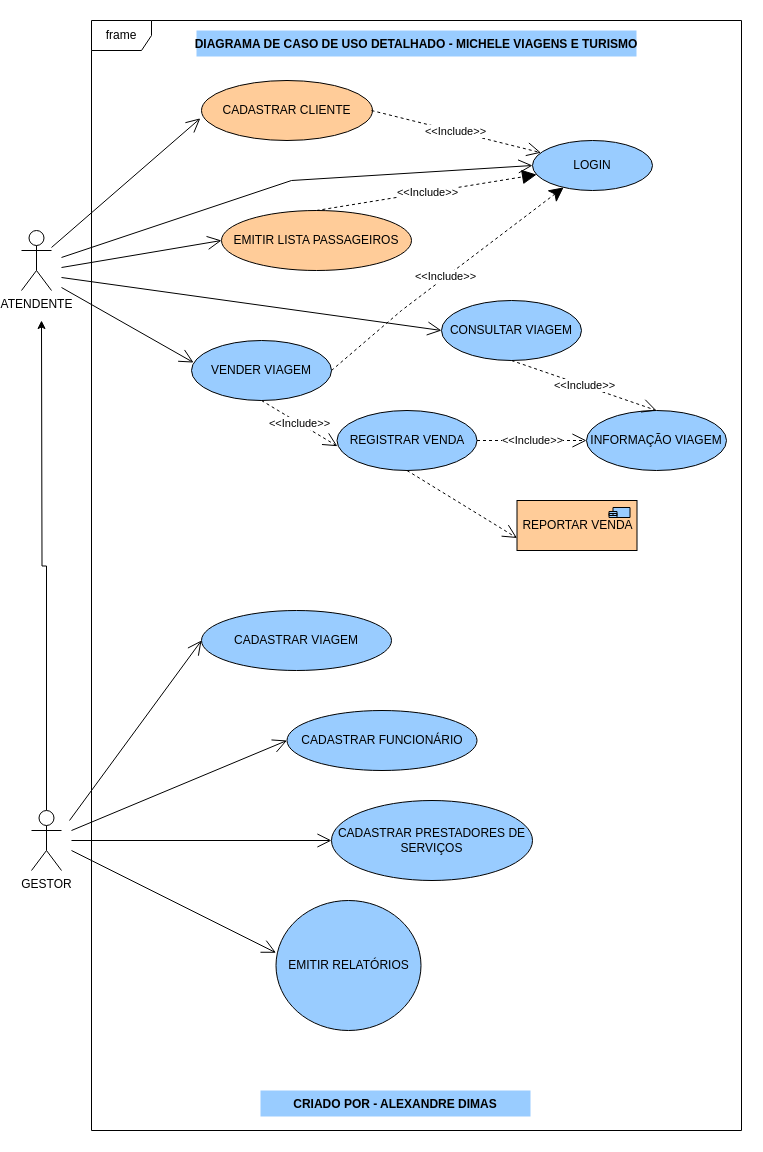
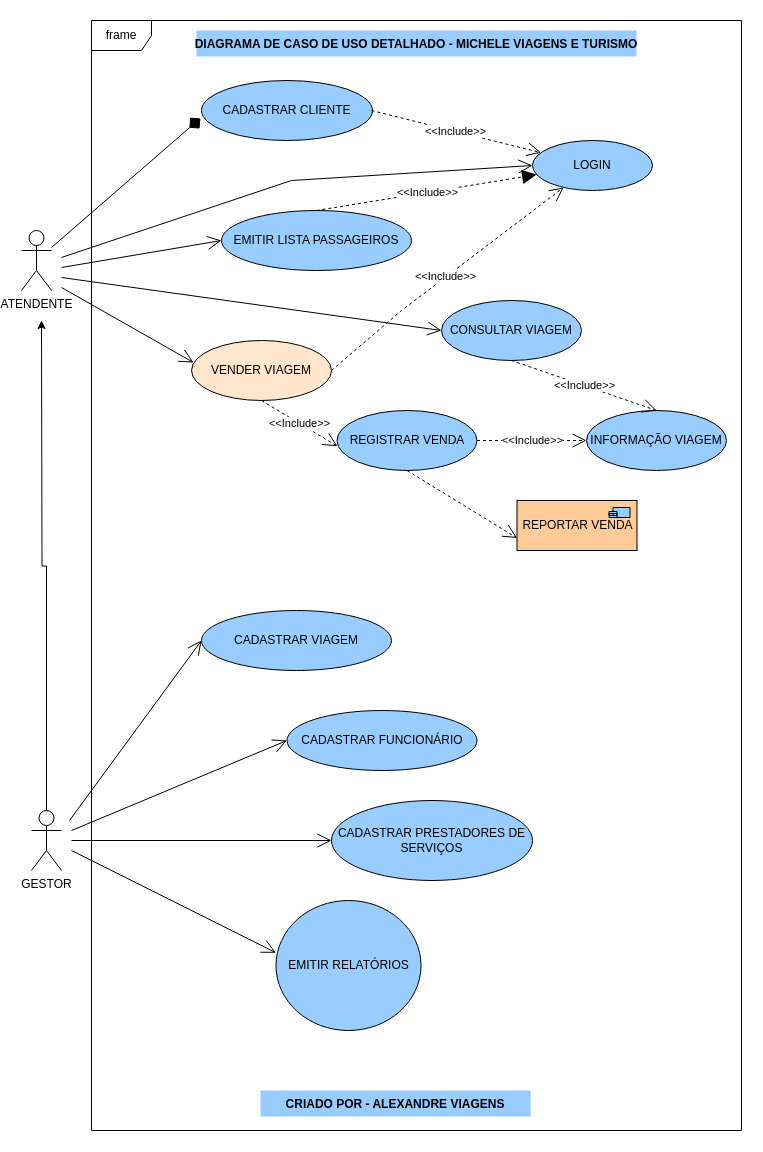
(287, 111) -> (287, 111)
(193, 124) -> (188, 129)
(553, 195) -> (557, 192)
(317, 241) -> (317, 241)
(262, 371) -> (262, 371)
(395, 1104) -> (395, 1104)
